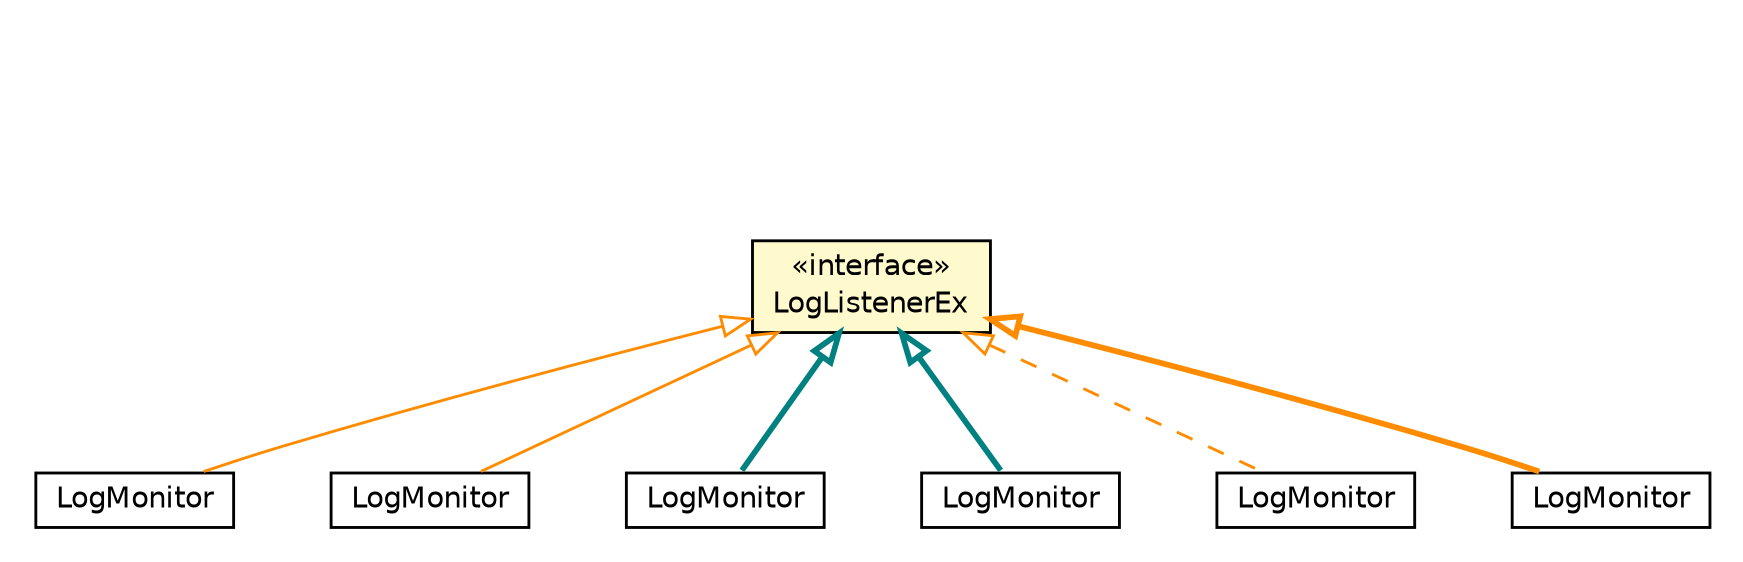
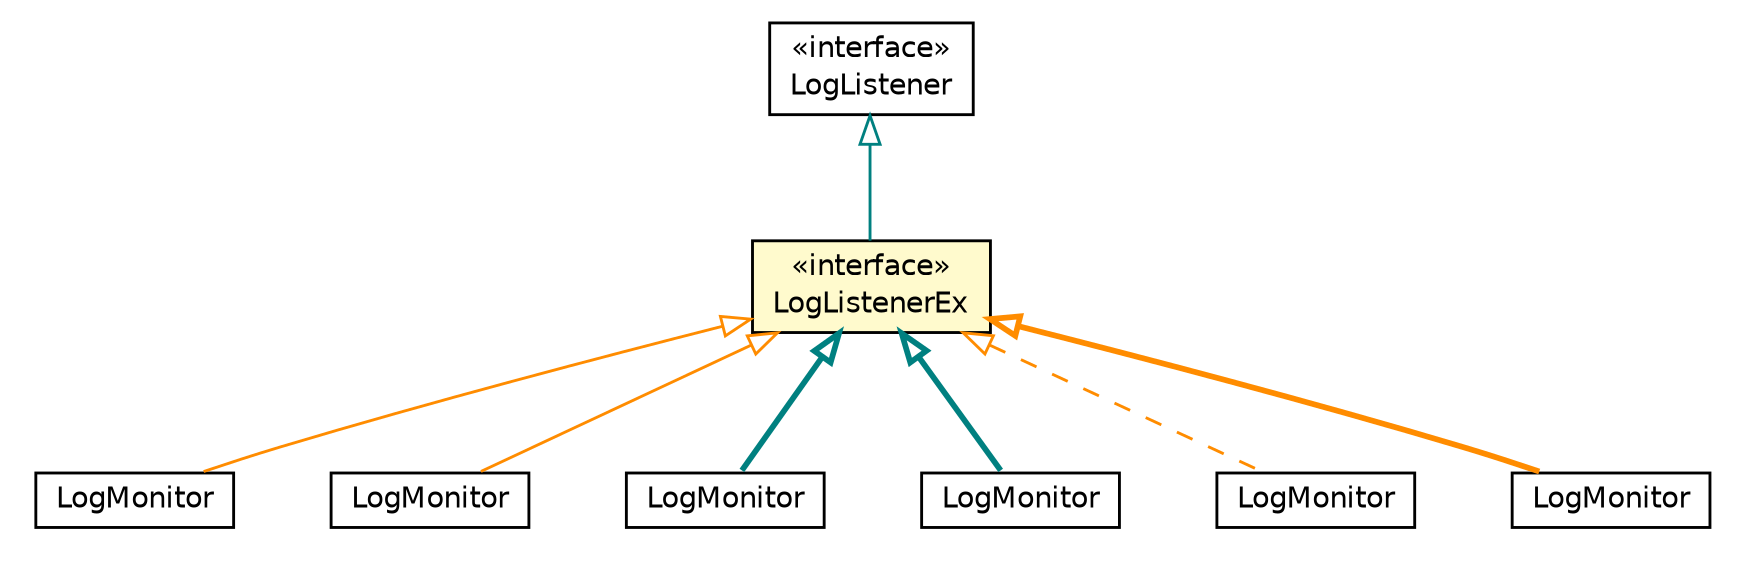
none -> (870, 69)
